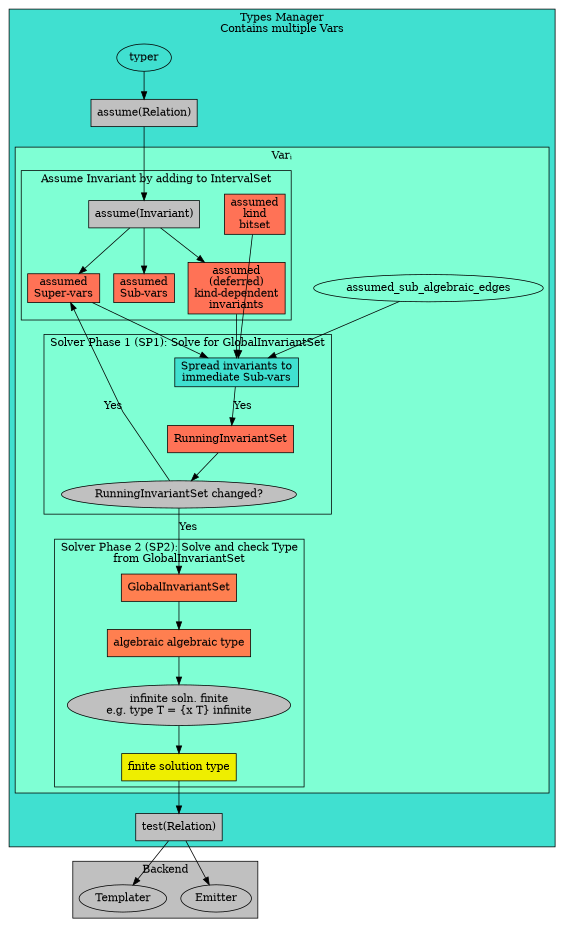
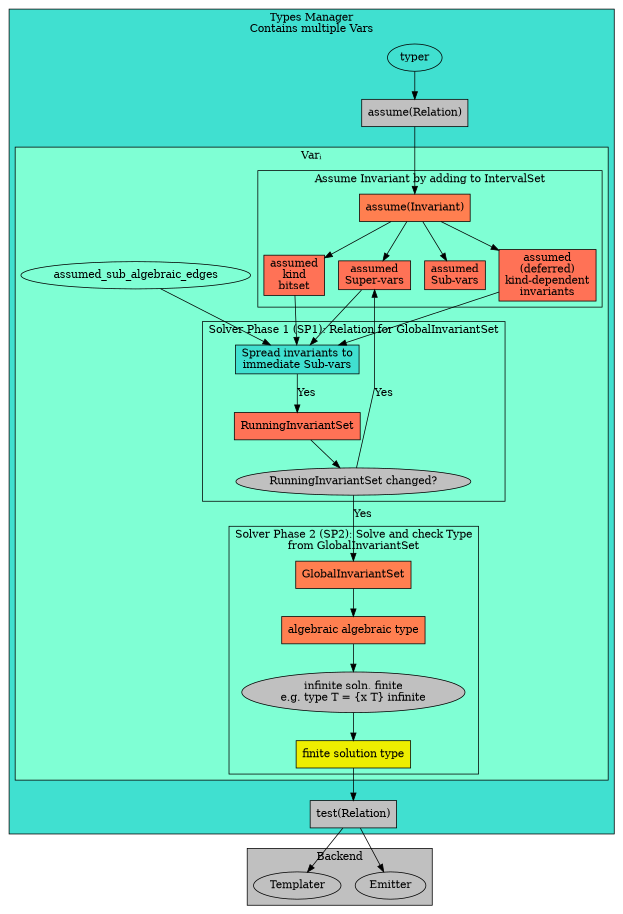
(144, 214) -> (415, 208)
none -> (361, 238)
(188, 343) -> (354, 330)
